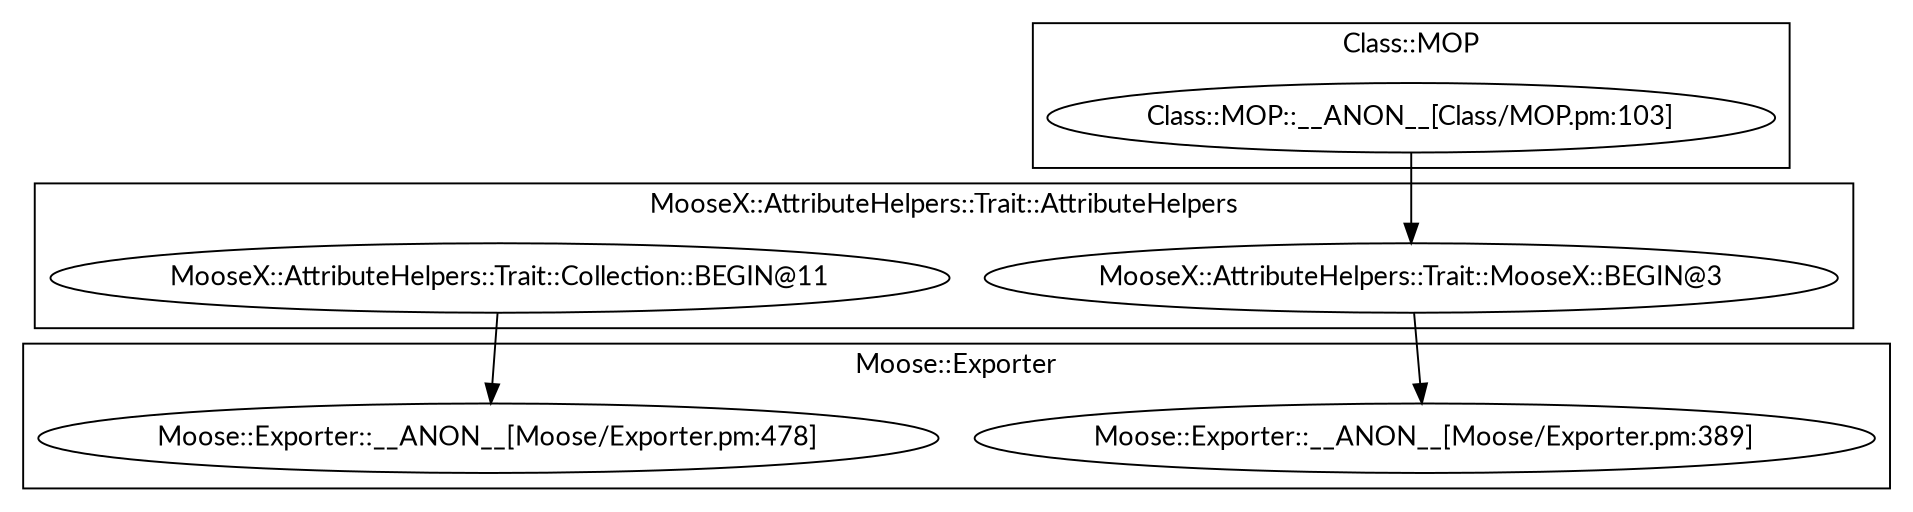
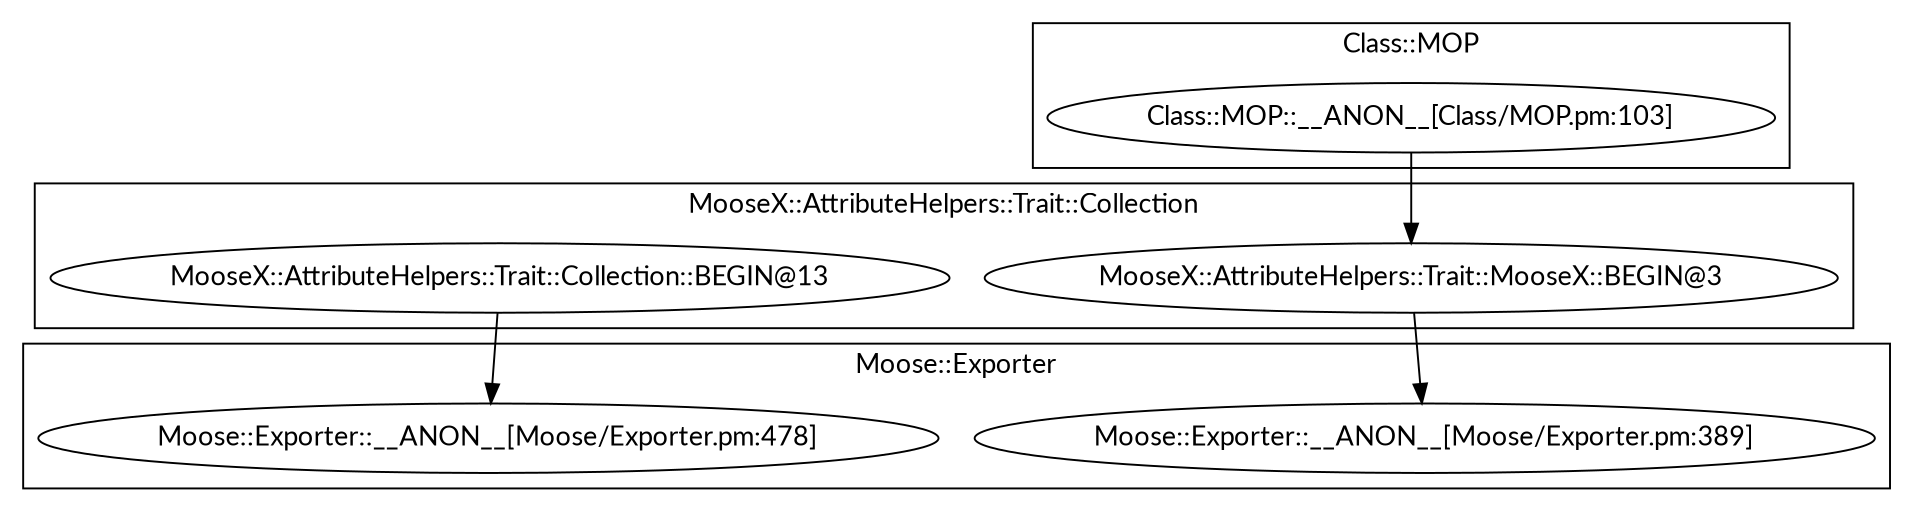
(944, 206) -> (944, 206)
(500, 278) -> (500, 278)
